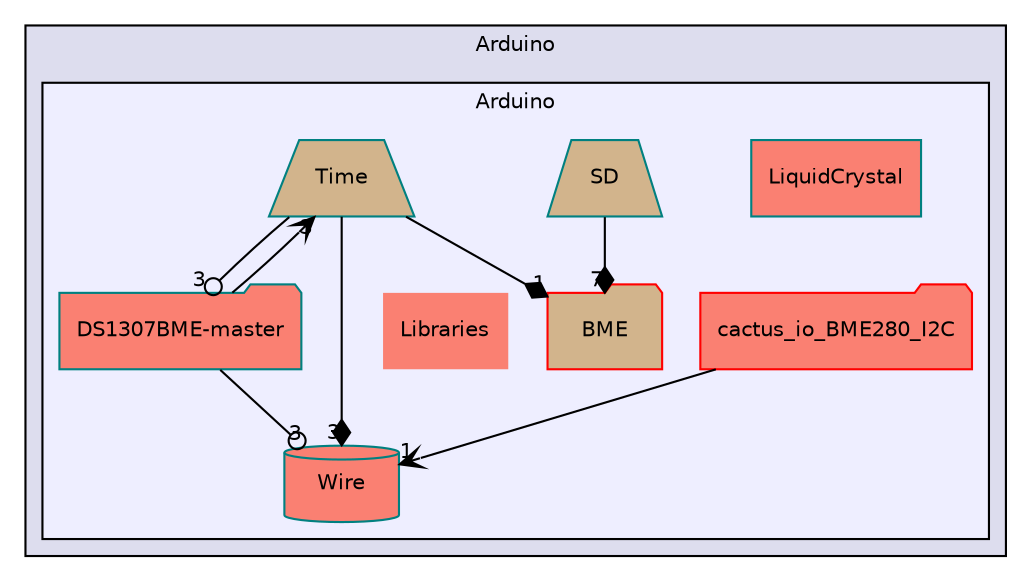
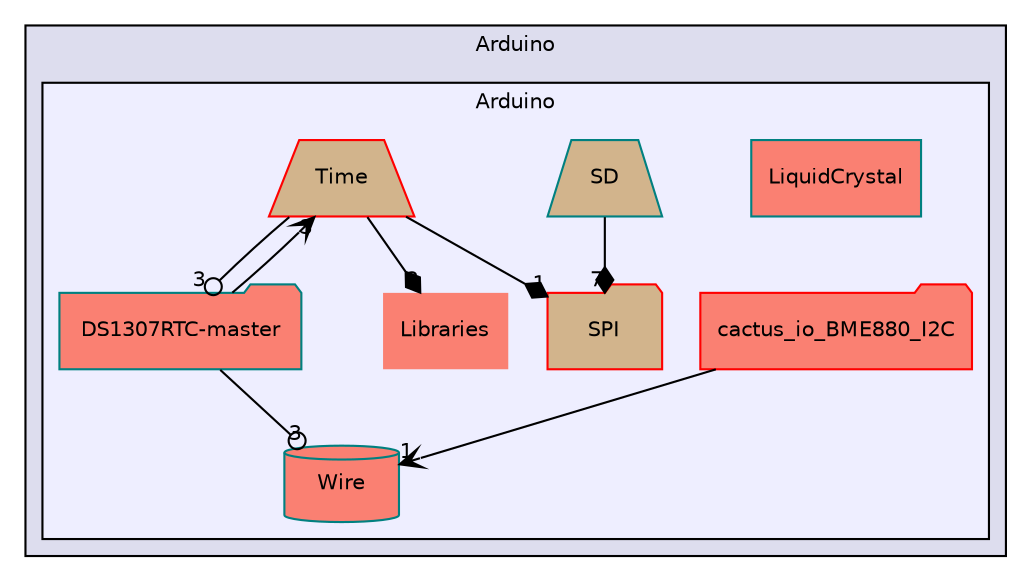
(342, 178) -> (342, 178)
(342, 318) -> (386, 244)
(180, 331) -> (180, 331)
(605, 331) -> (605, 331)
(836, 331) -> (836, 331)
